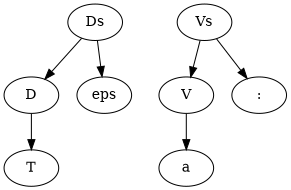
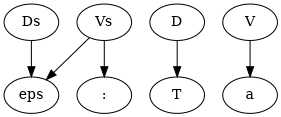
(197, 54) -> (72, 55)
(67, 55) -> none
